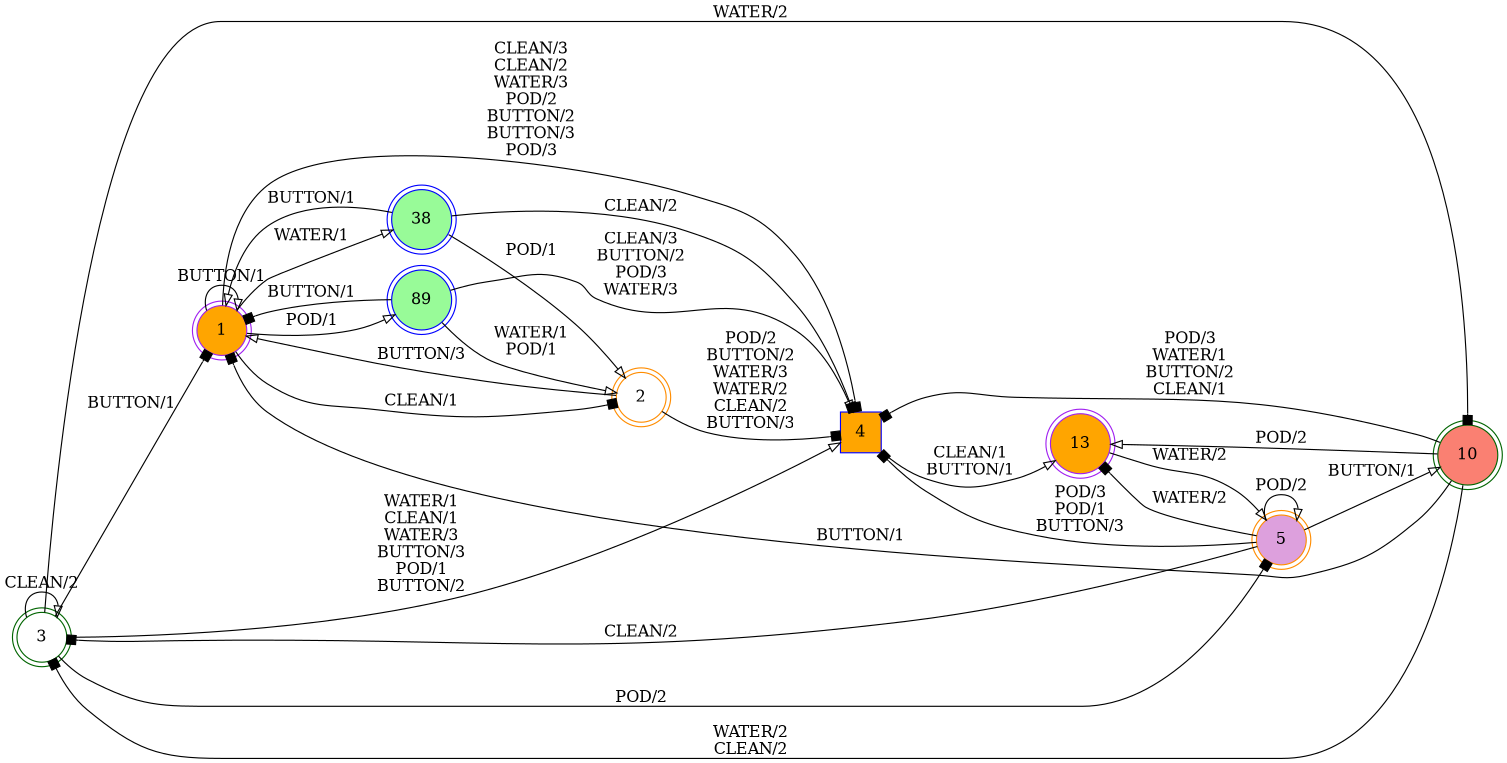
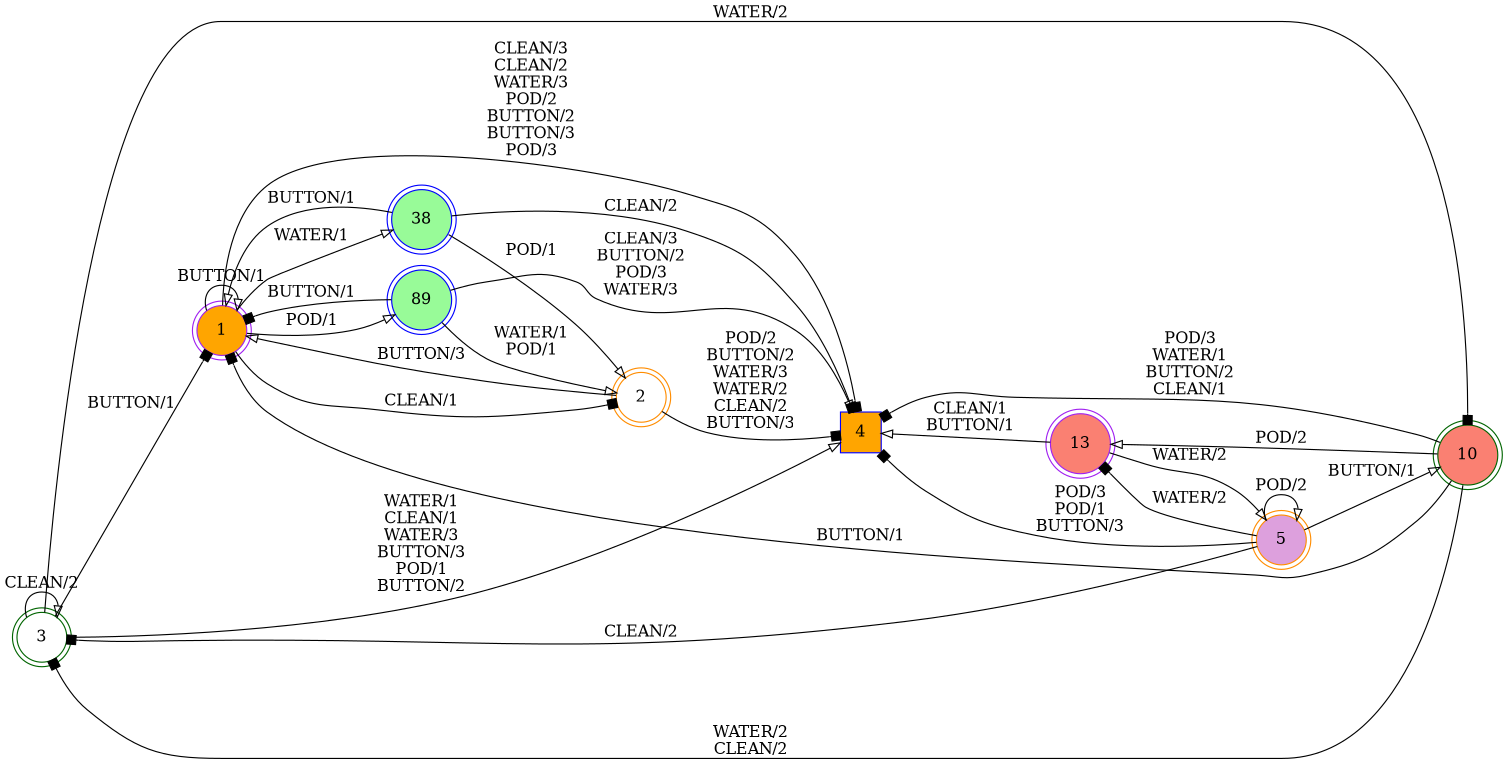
(1080, 444) -> (1080, 444)
(961, 487) -> (971, 438)
(681, 706) -> none
